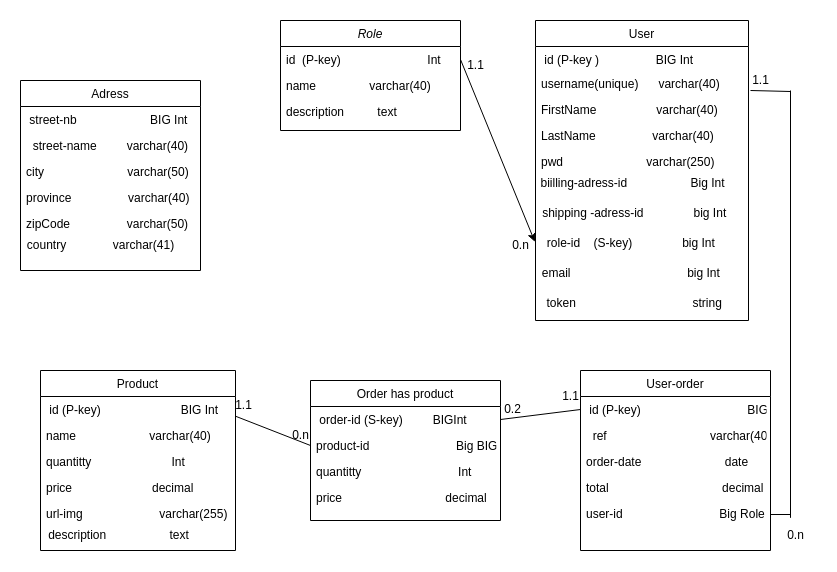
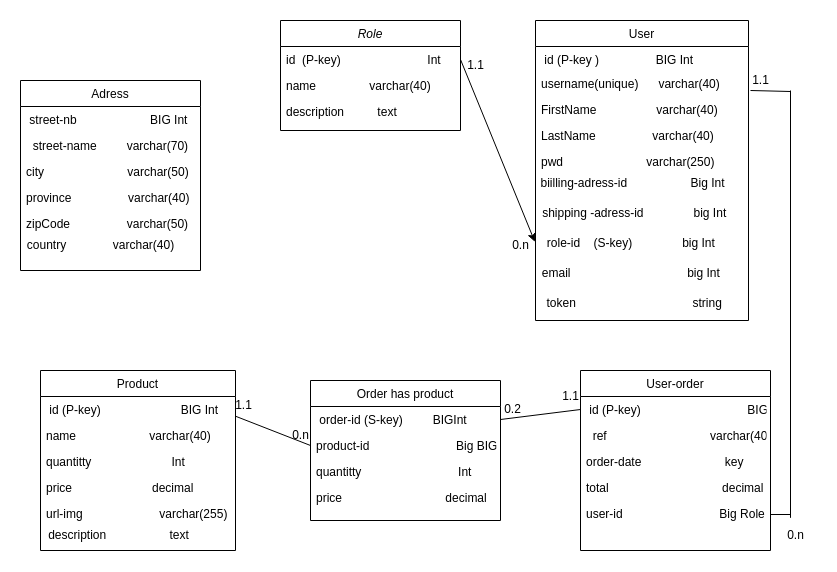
(124, 146) -> (124, 146)
(111, 246) -> (111, 246)
(698, 462) -> (695, 462)
